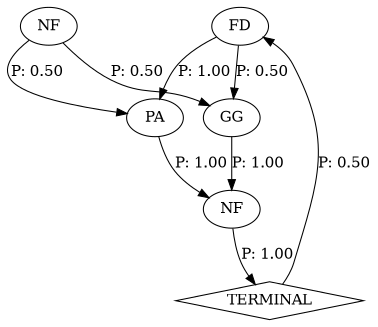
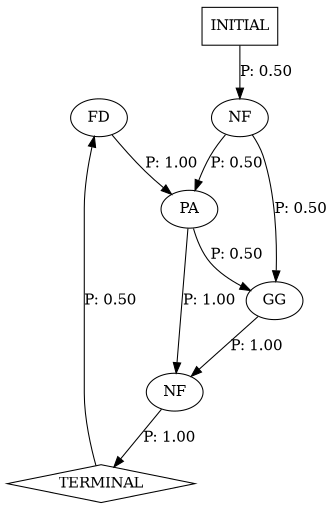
none -> (240, 26)
(236, 67) -> (210, 263)
